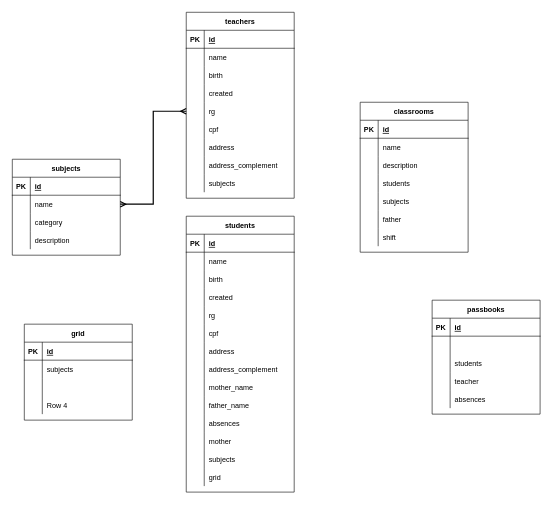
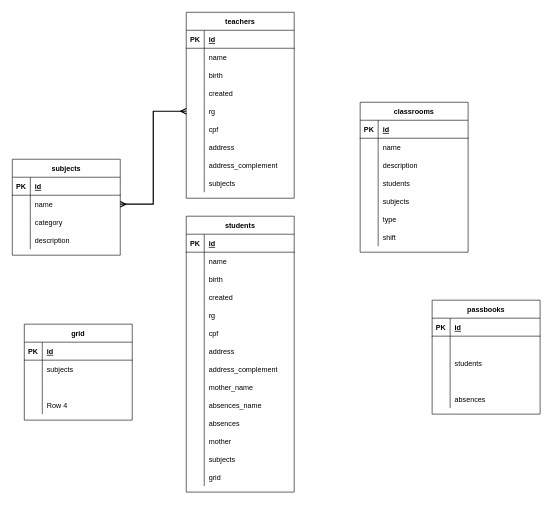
(395, 220) -> (391, 220)
(495, 381) -> none
(231, 406) -> (235, 406)
